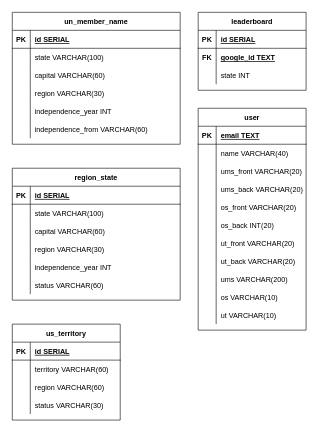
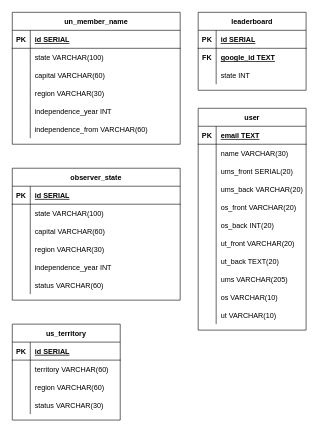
(252, 154) -> (252, 154)
(262, 172) -> (260, 172)
(96, 178) -> (96, 178)
(258, 262) -> (252, 262)
(252, 280) -> (252, 280)
